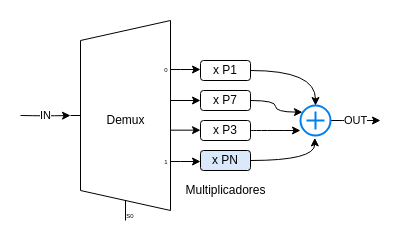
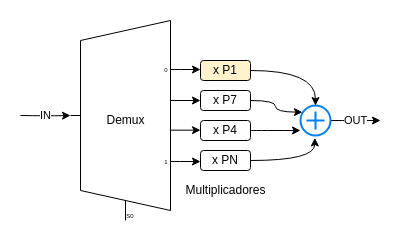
(226, 71) -> (226, 71)
(226, 131) -> (226, 131)
(226, 161) -> (226, 161)
